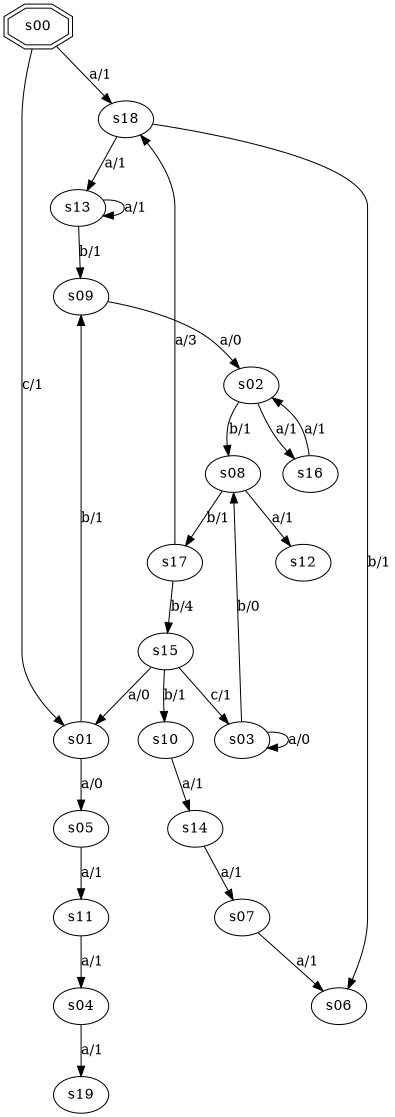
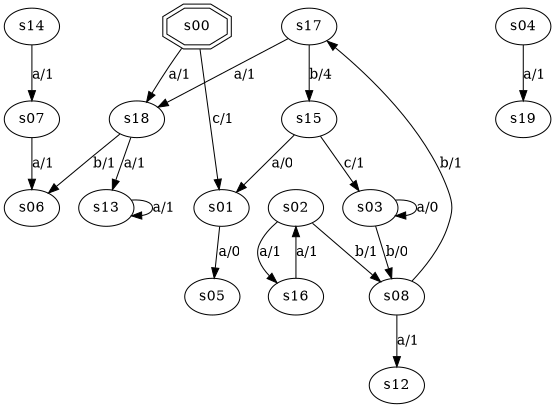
(81, 297) -> none
(186, 341) -> (245, 75)
(166, 740) -> none
(81, 918) -> none
